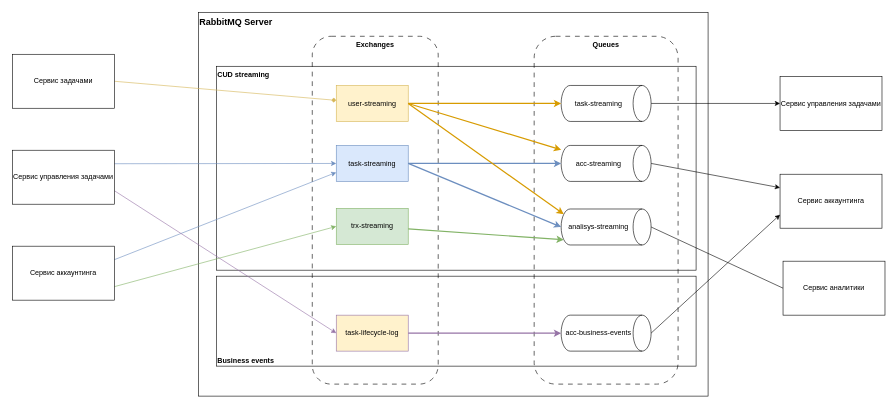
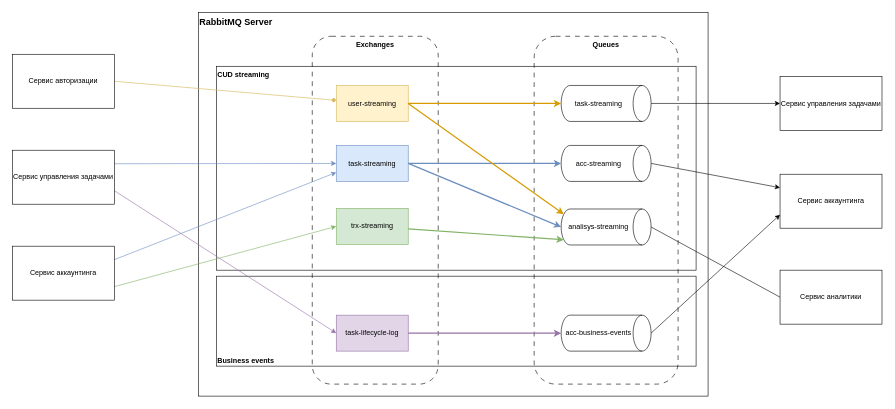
(63, 81) -> (63, 81)
(485, 127) -> none
(834, 288) -> (831, 297)
(372, 333) -> (372, 333)
